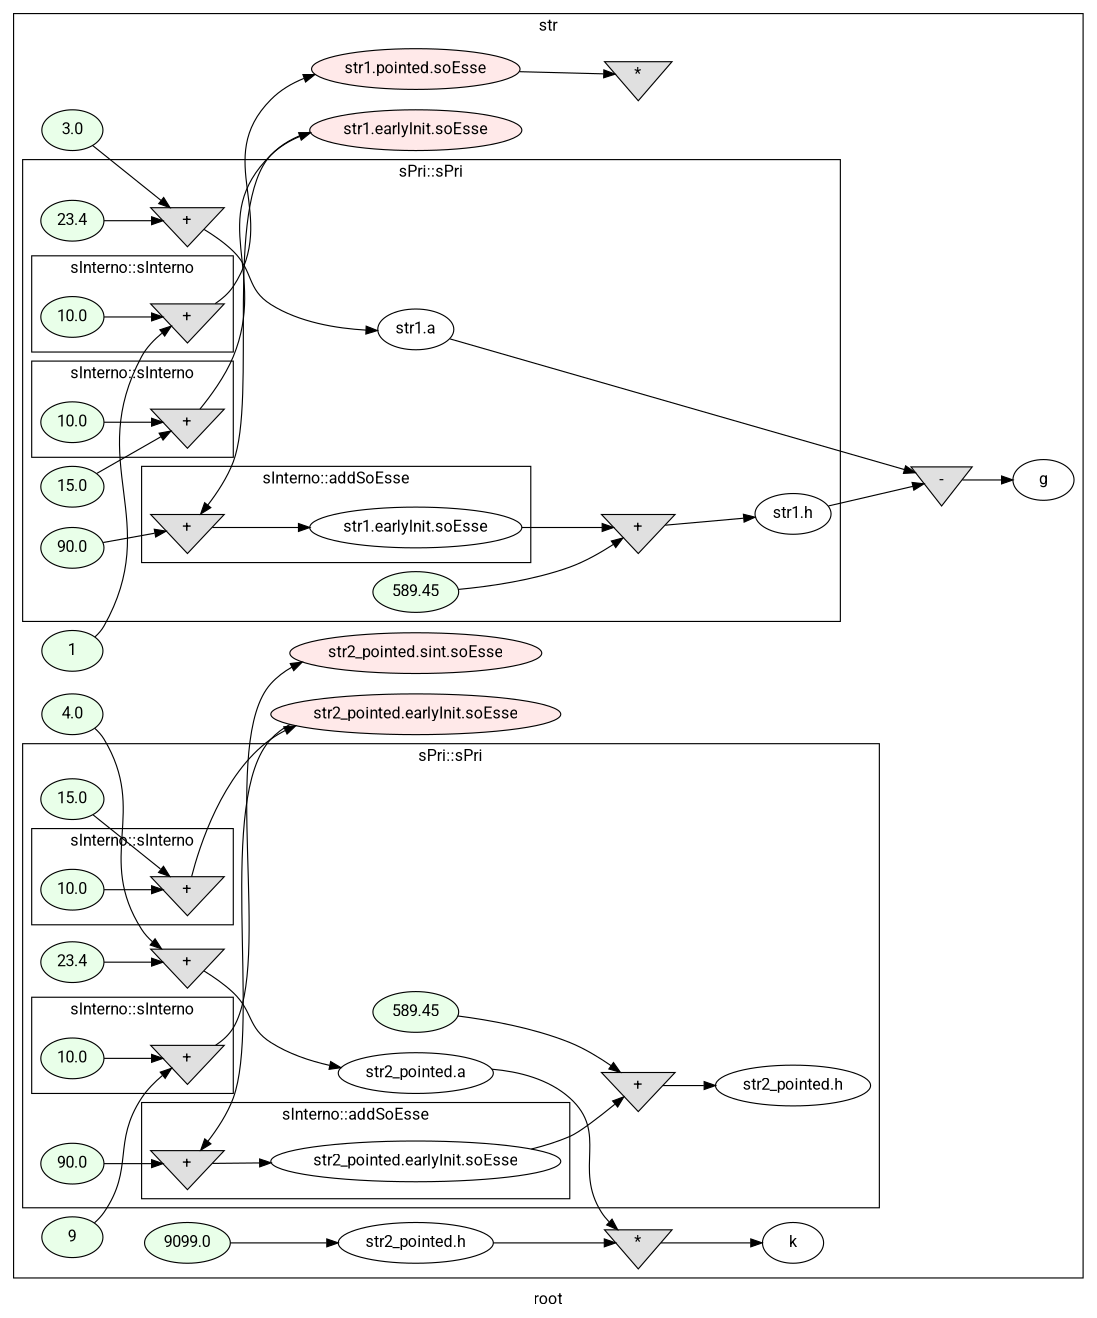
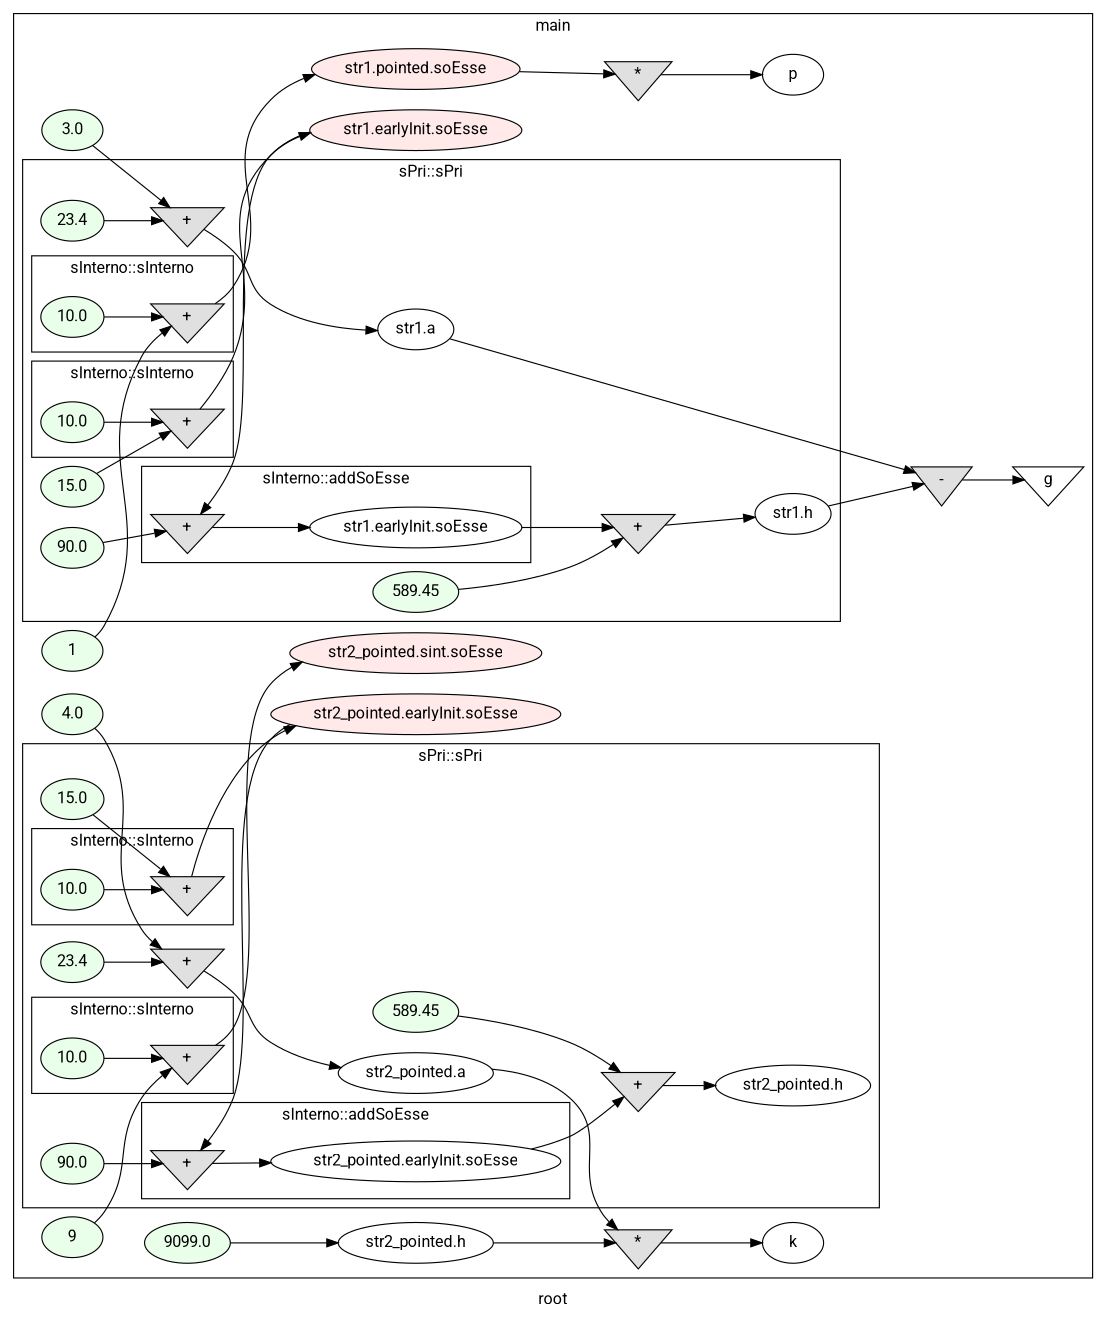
(548, 27) -> (553, 27)
none -> (793, 75)
(1043, 480) -> (1048, 480)
